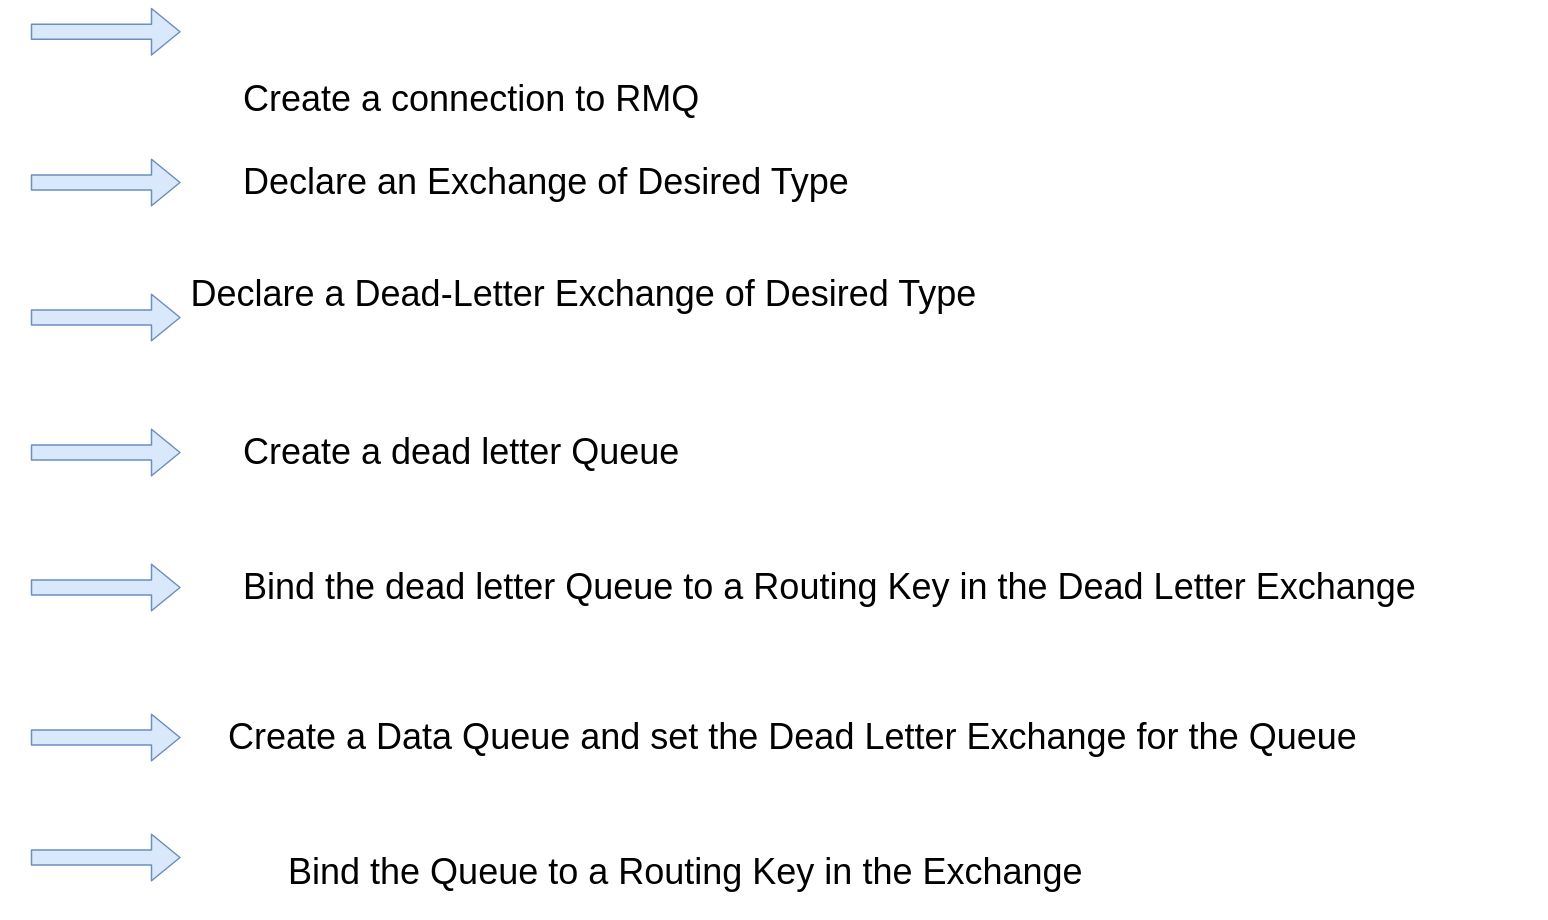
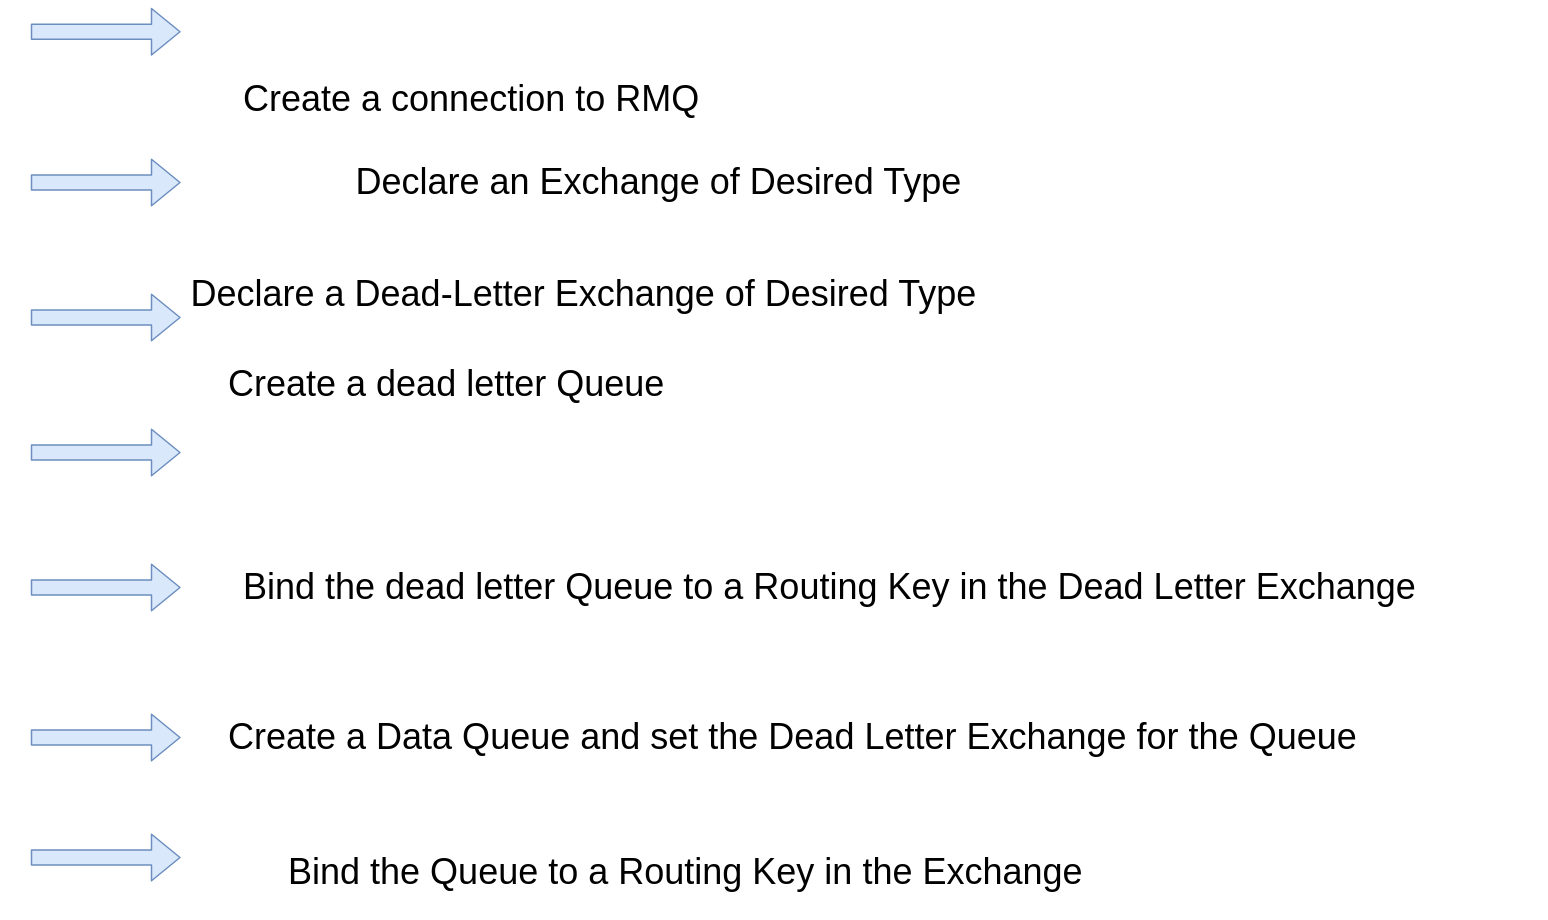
(563, 182) -> (676, 182)
(878, 452) -> (863, 385)
